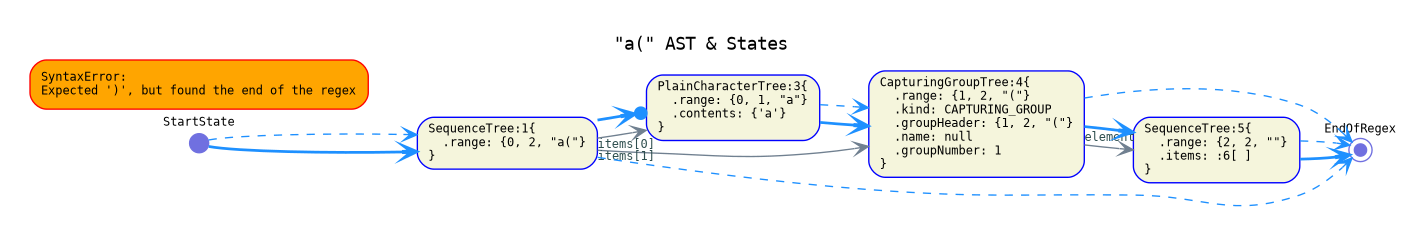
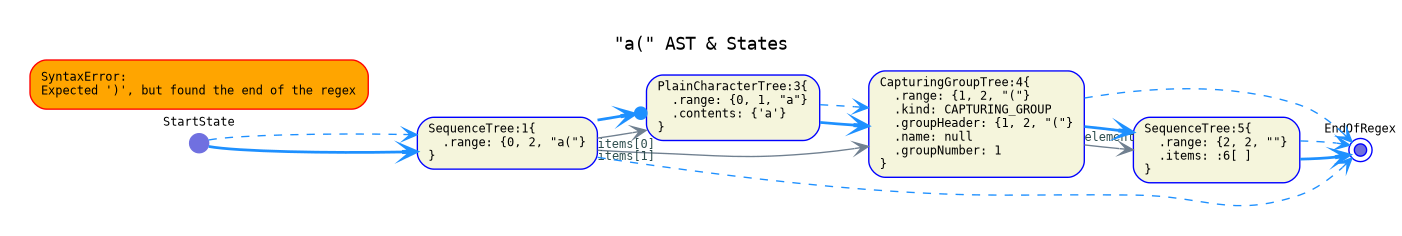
(1360, 150) -> (1360, 150)
